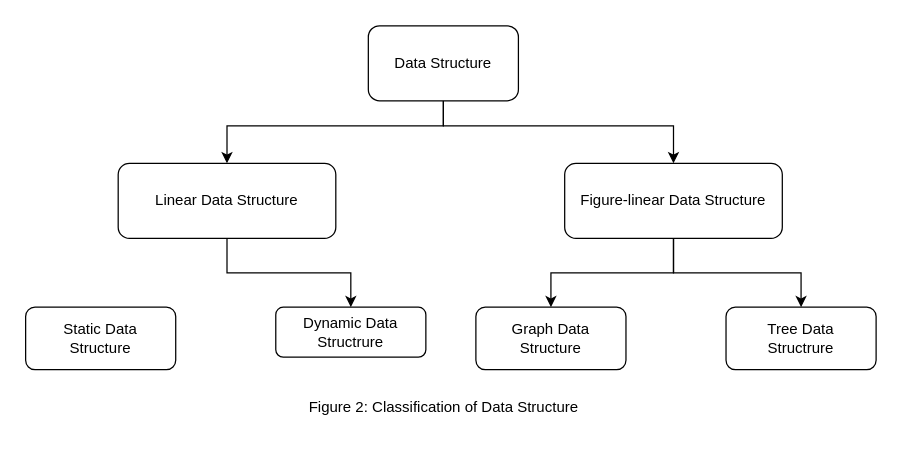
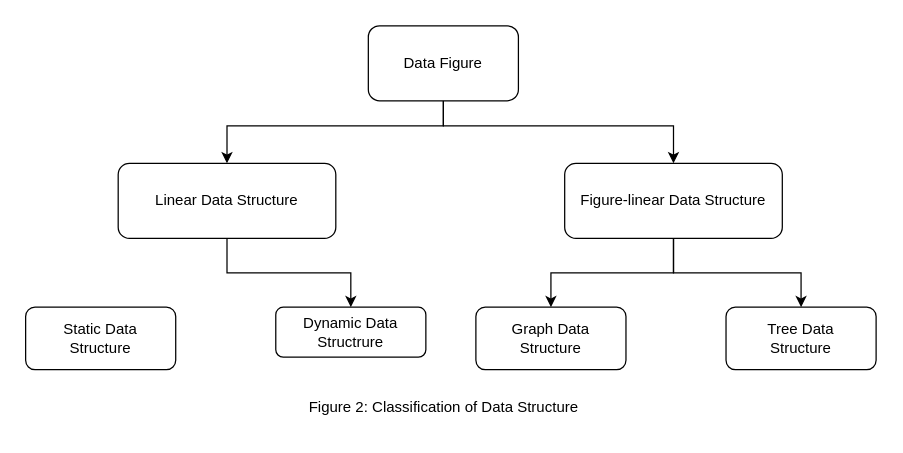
(443, 63) -> (443, 63)
(801, 338) -> (801, 338)
